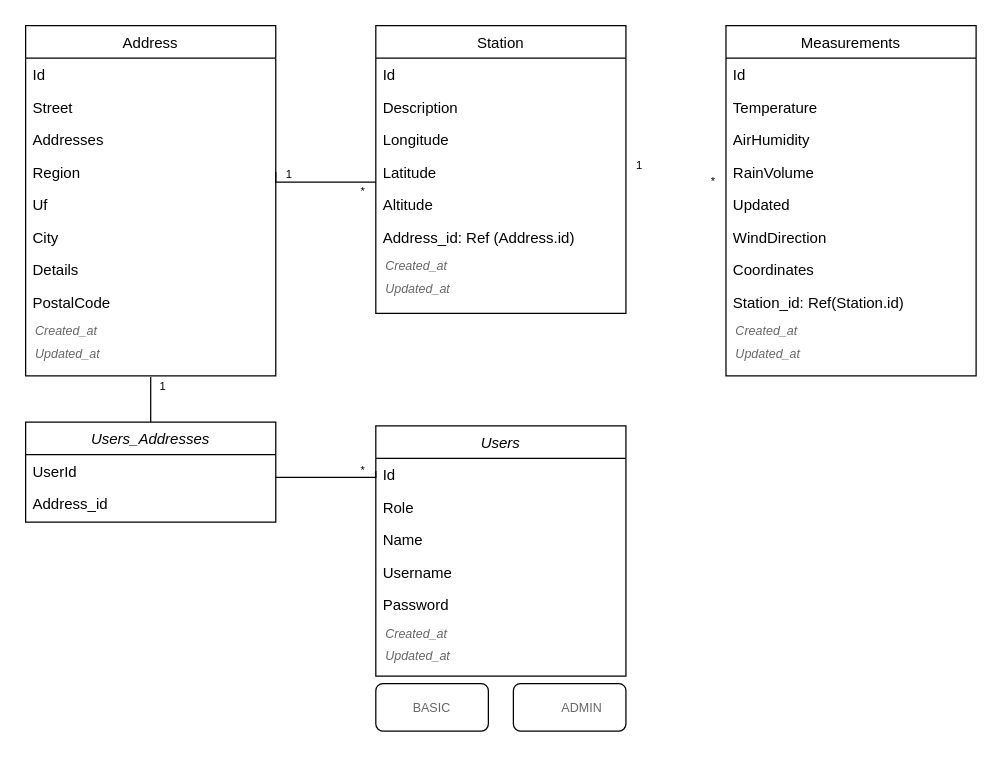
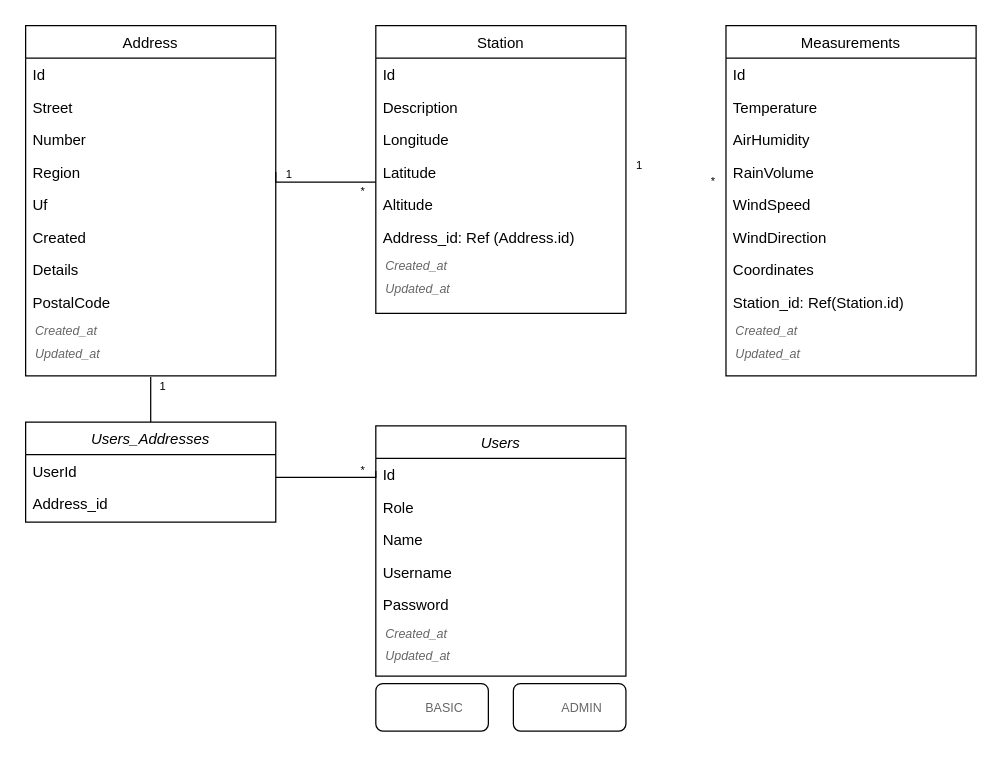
(70, 140) -> (58, 140)
(762, 205) -> (768, 205)
(47, 238) -> (62, 238)
(432, 707) -> (444, 707)
